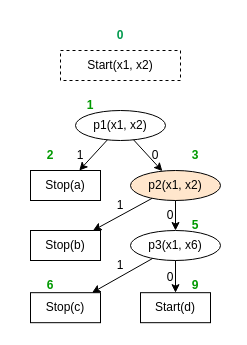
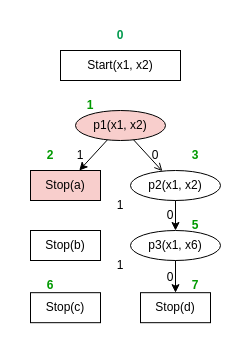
(121, 66) -> (121, 66)
(121, 126) -> (121, 126)
(157, 165) -> (157, 166)
(66, 186) -> (66, 186)
(176, 186) -> (176, 186)
(125, 213) -> none
(126, 274) -> none
(196, 286) -> (196, 286)
(176, 308) -> (176, 308)
